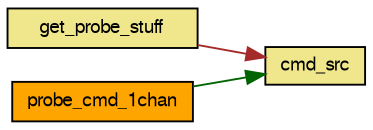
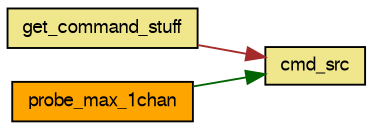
(103, 28) -> (103, 28)
(103, 102) -> (103, 102)
